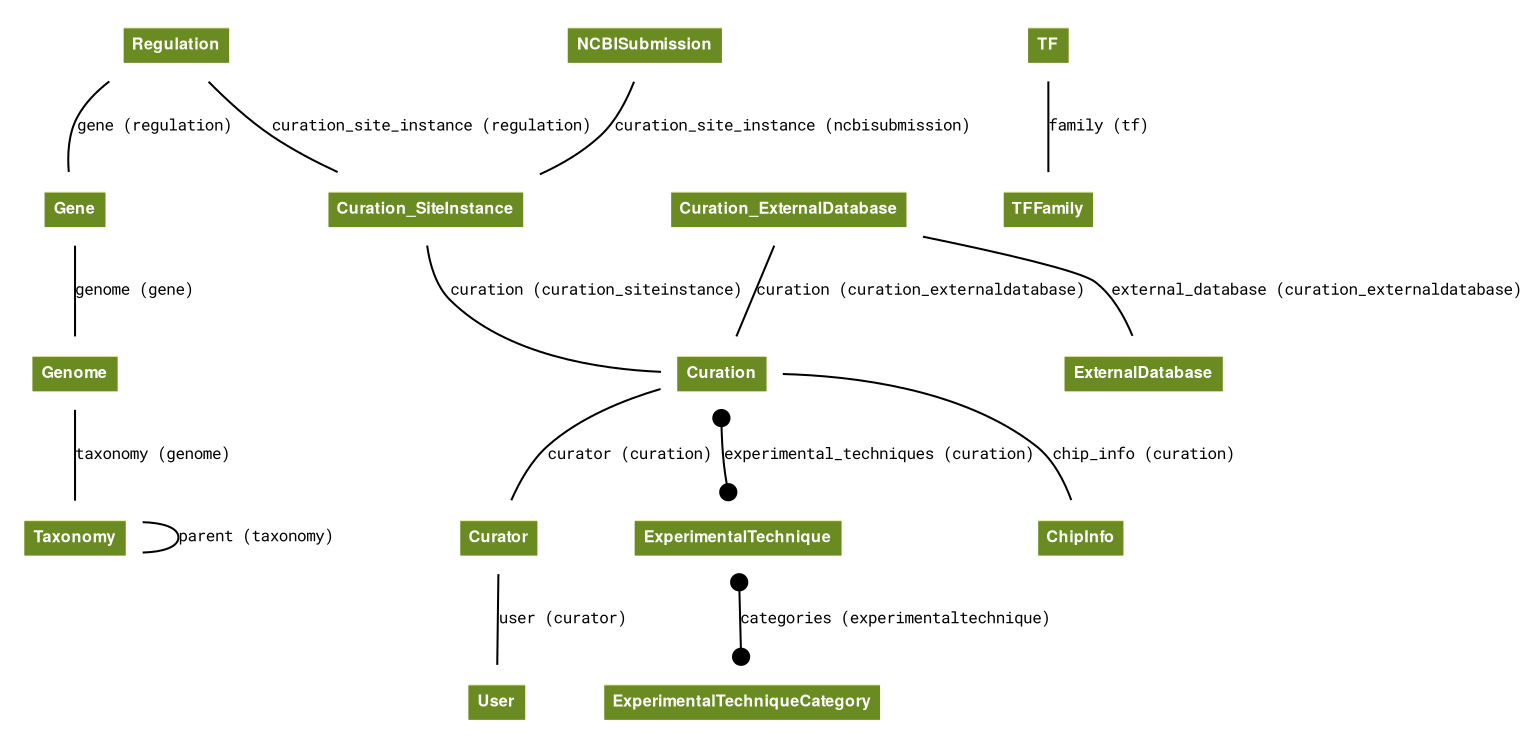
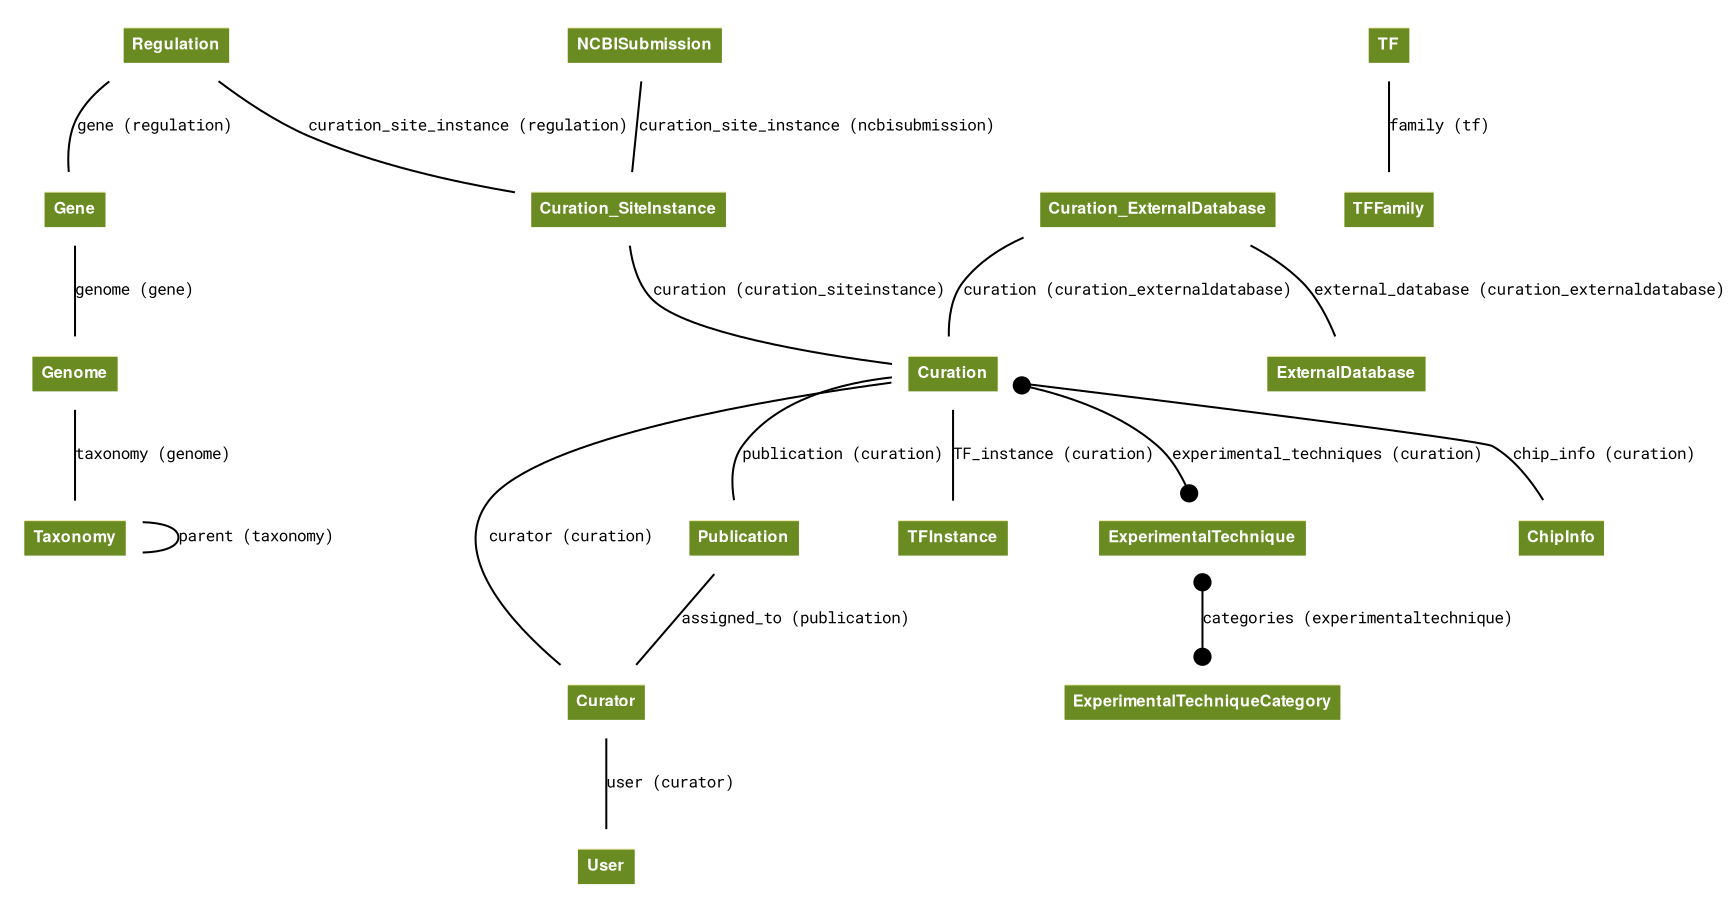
none -> (744, 537)
none -> (953, 537)
